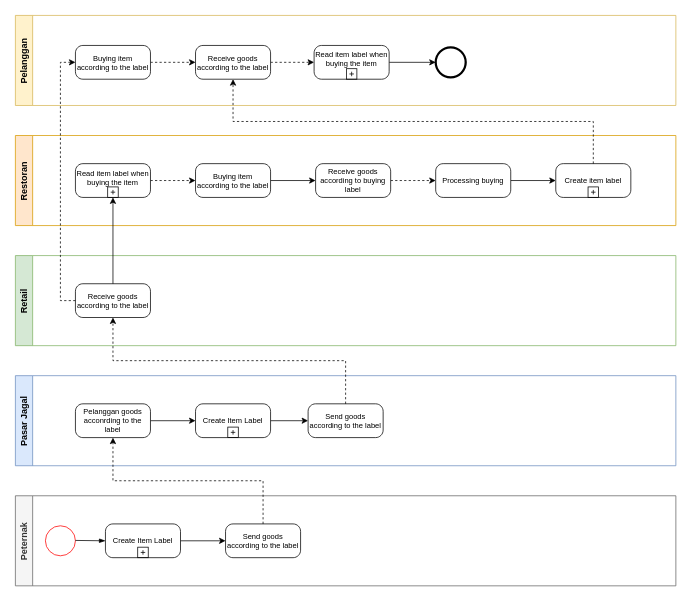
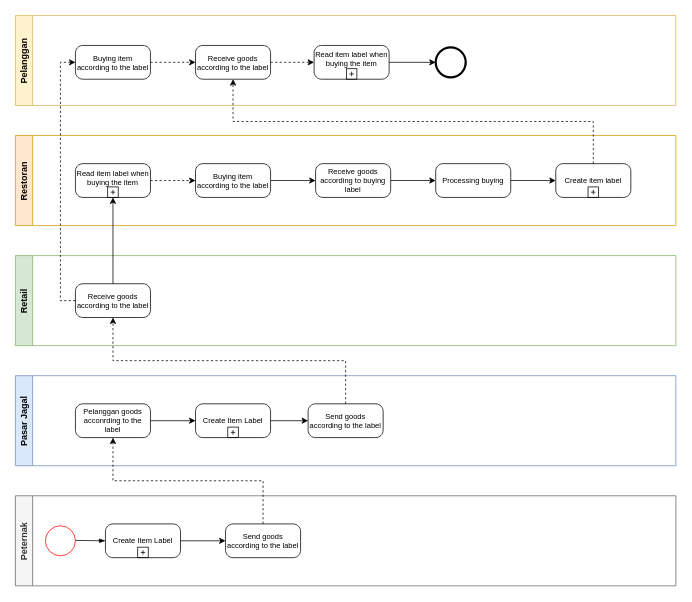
(410, 180) -> (410, 180)
